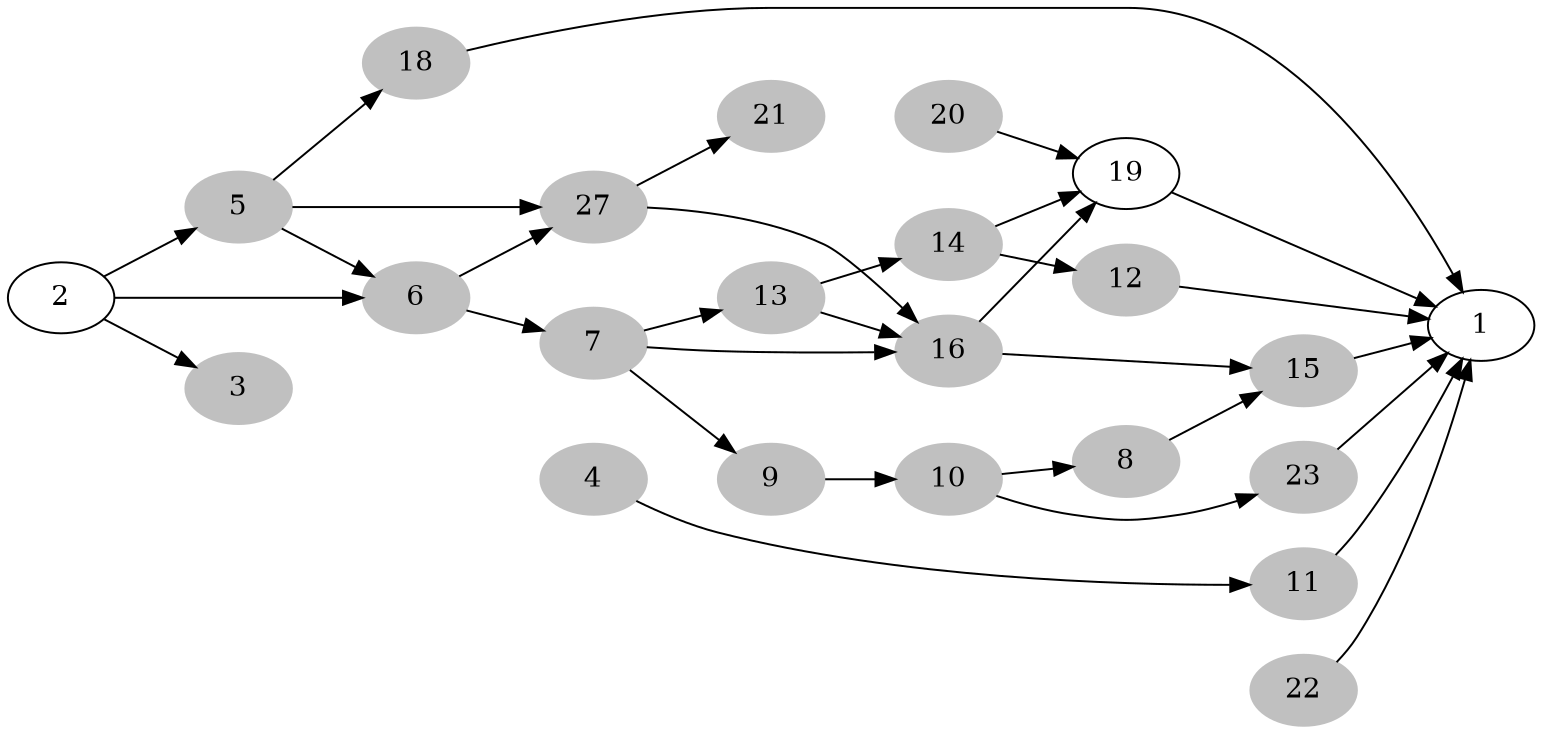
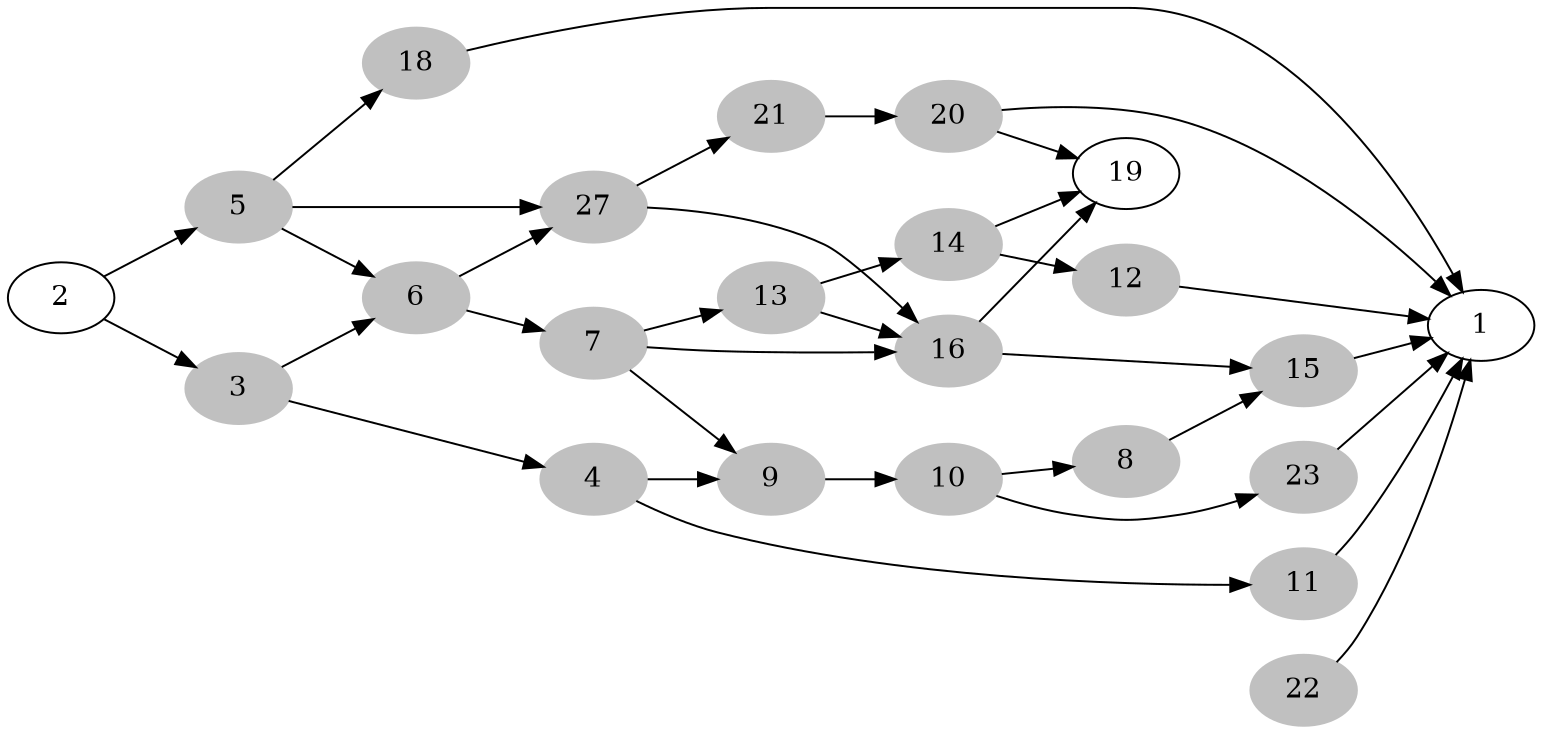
none -> (850, 116)
(1294, 245) -> (1238, 143)
(229, 298) -> (319, 348)
none -> (407, 431)
none -> (673, 479)
